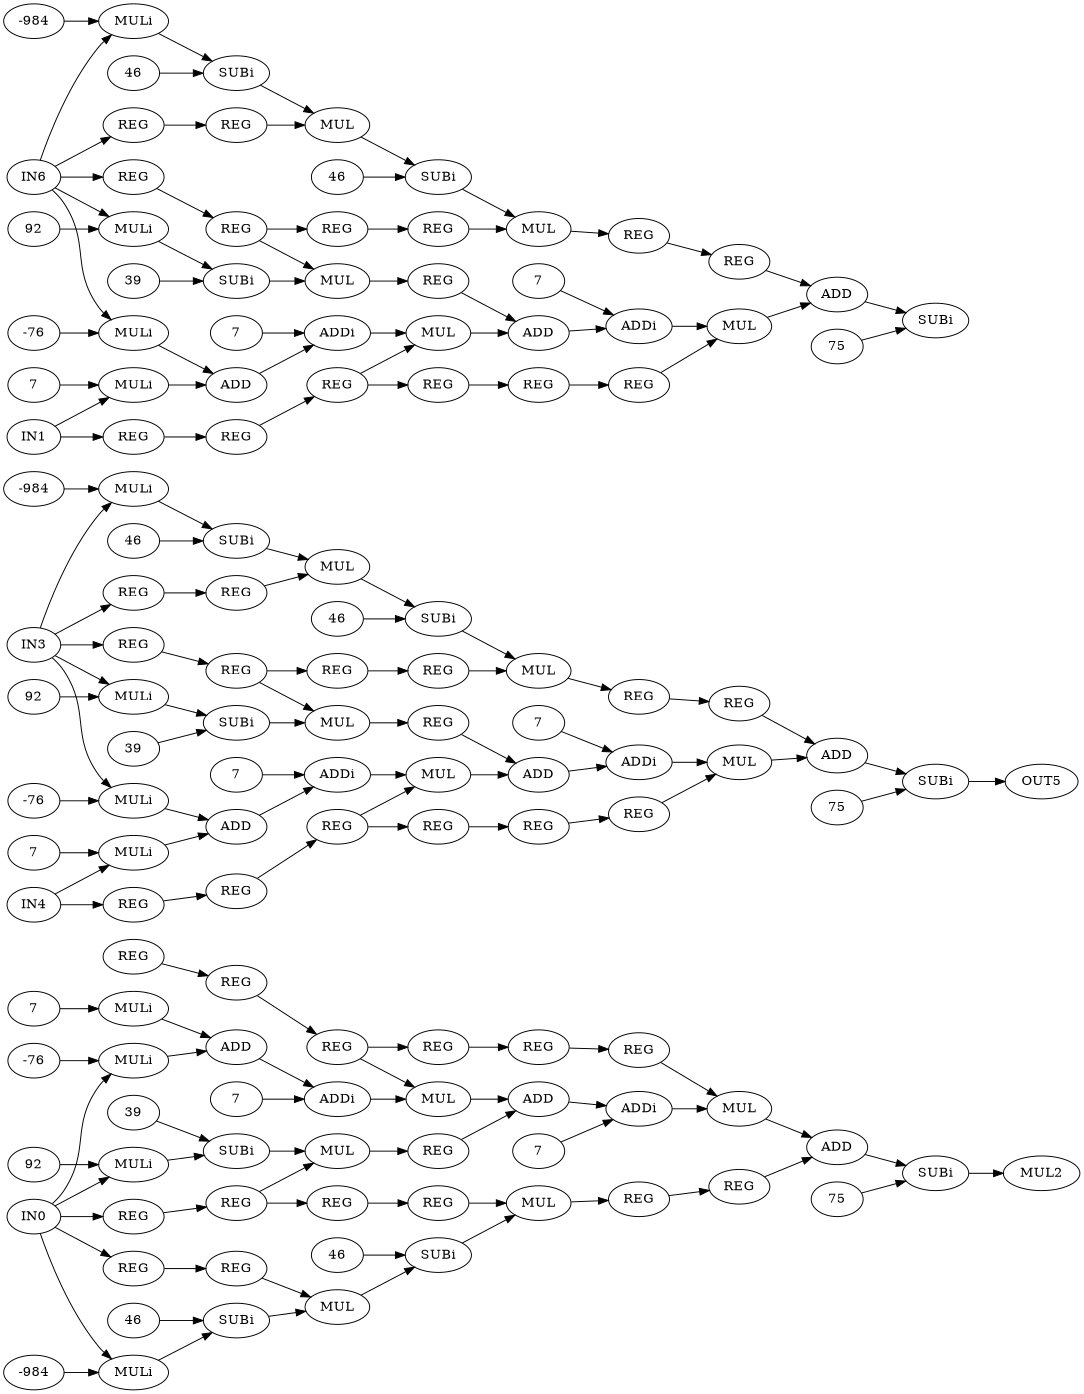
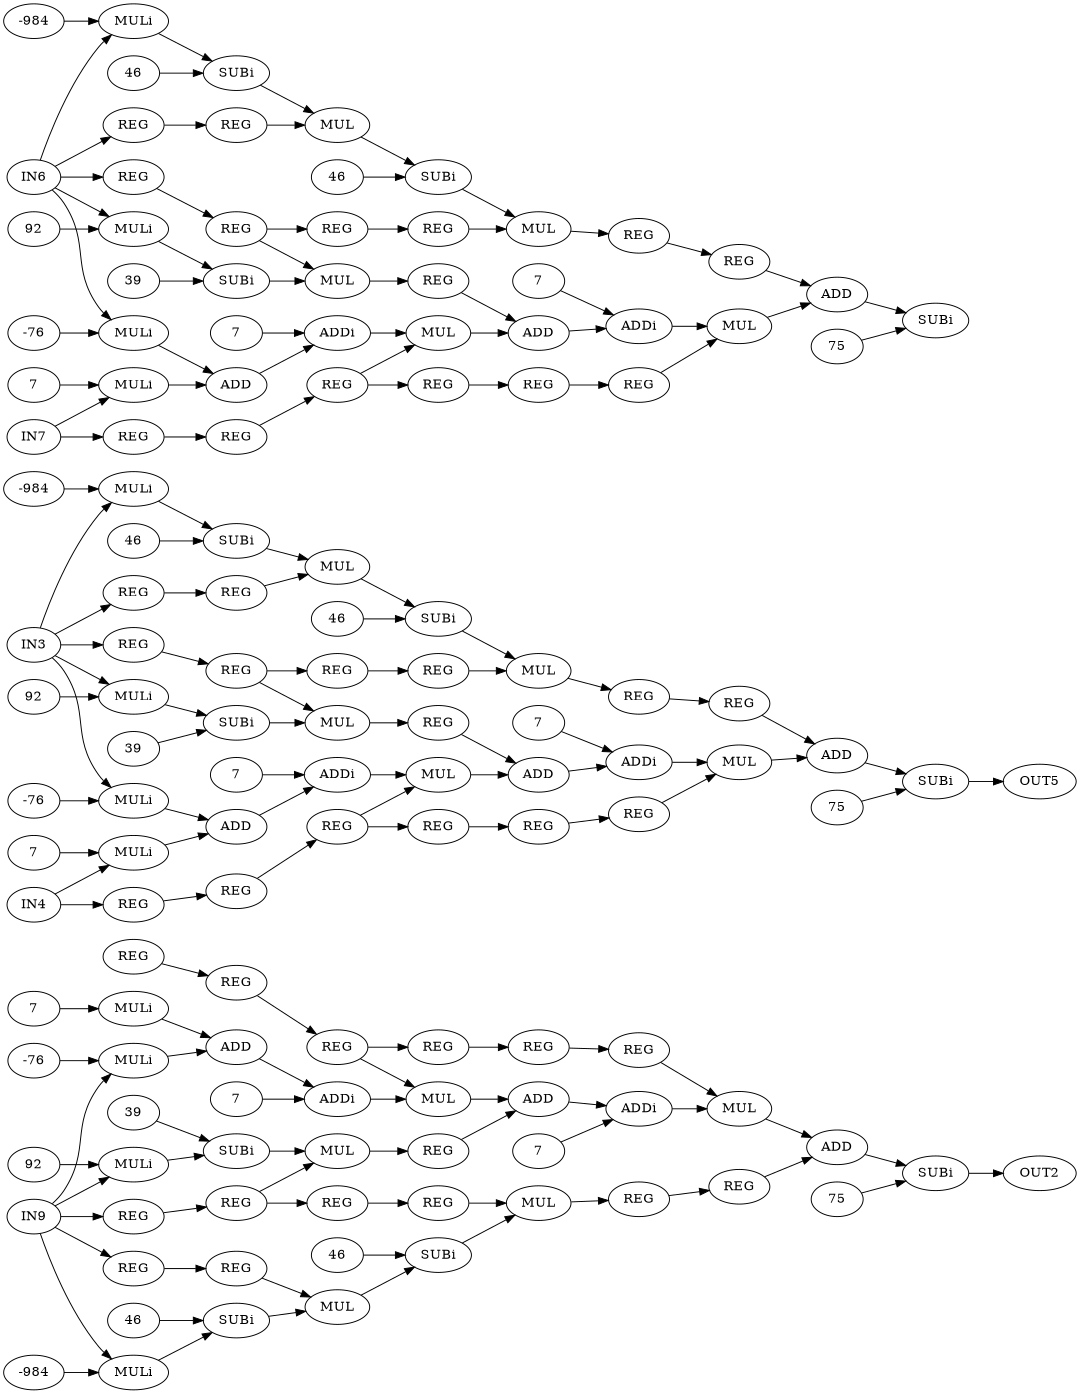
(34, 437) -> (34, 437)
(1042, 1173) -> (1040, 1173)
(34, 1217) -> (34, 1217)
